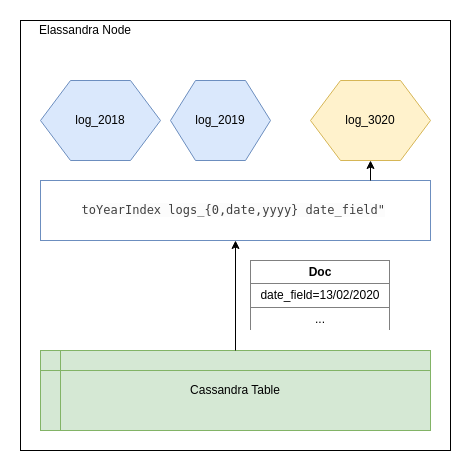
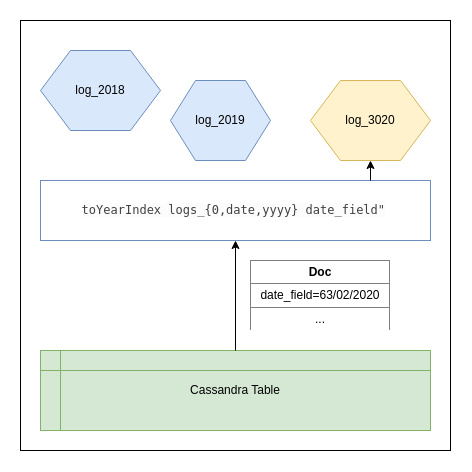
(86, 31) -> none
(101, 121) -> (101, 91)
(318, 282) -> (318, 282)
